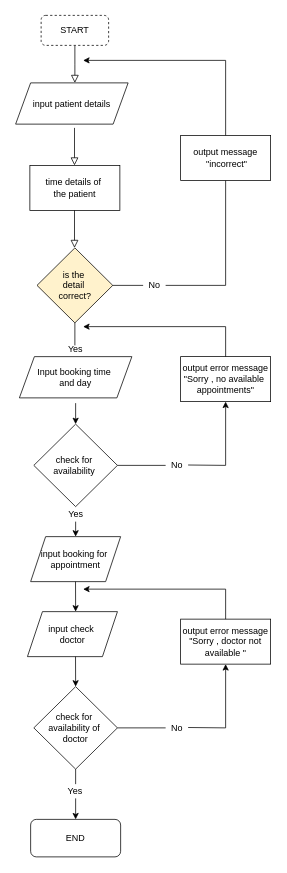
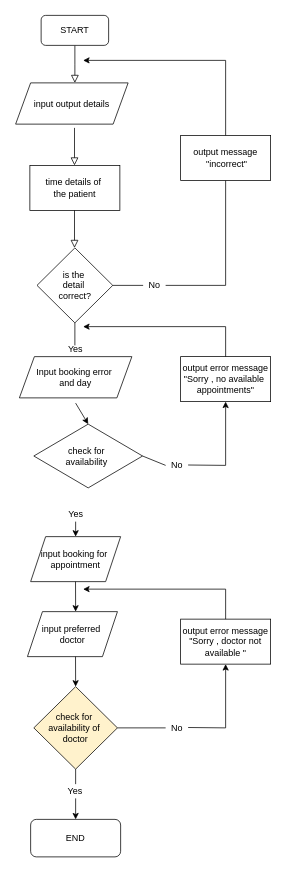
(75, 30) -> (75, 30)
(72, 104) -> (72, 104)
(75, 285) -> (75, 285)
(75, 378) -> (75, 378)
(75, 465) -> (88, 456)
(72, 634) -> (72, 634)
(75, 728) -> (75, 728)
